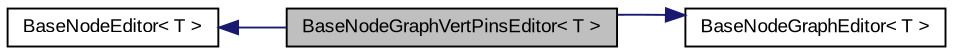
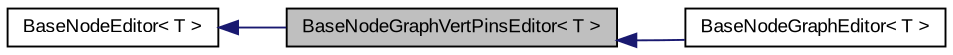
(642, 15) -> (661, 40)
